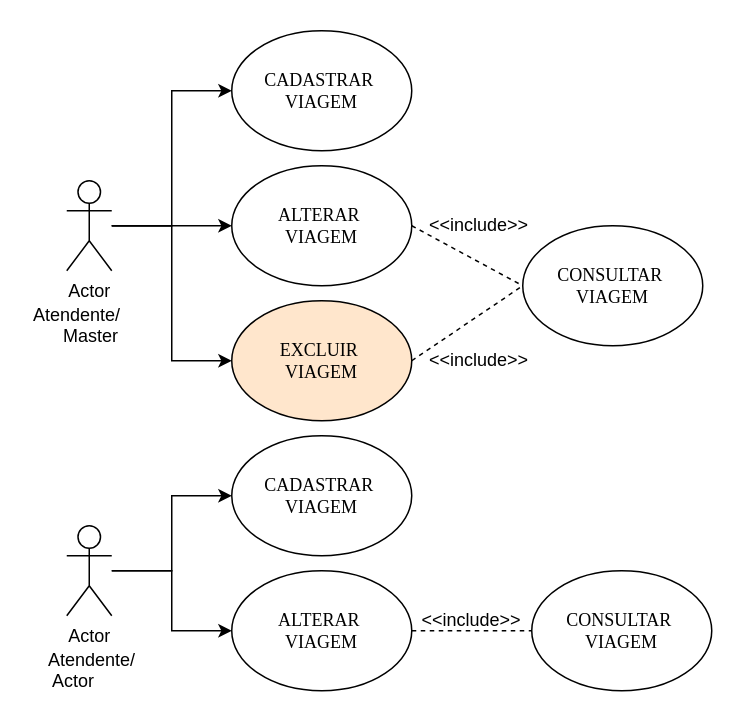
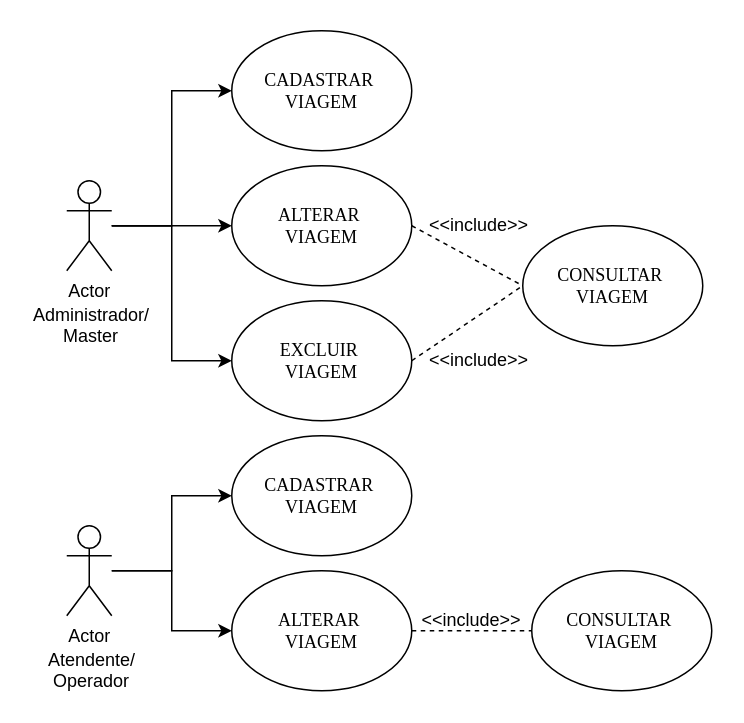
(84, 327) -> (100, 327)
(322, 361) -> (322, 361)
(84, 672) -> (84, 672)
